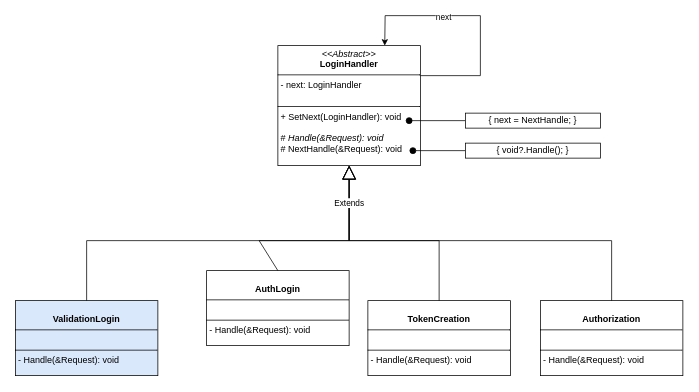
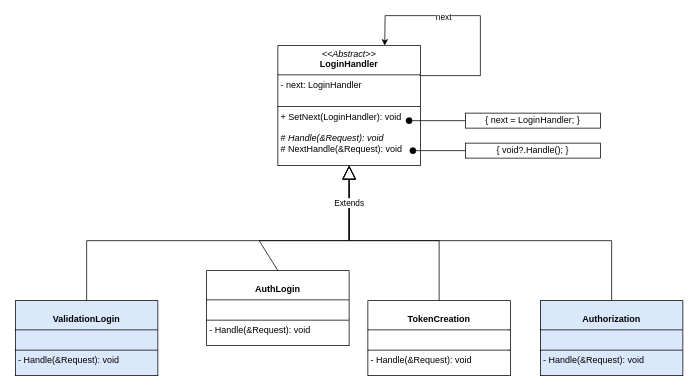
(533, 120) -> (533, 120)
(612, 338) -> (612, 338)
